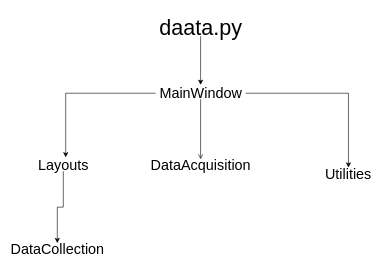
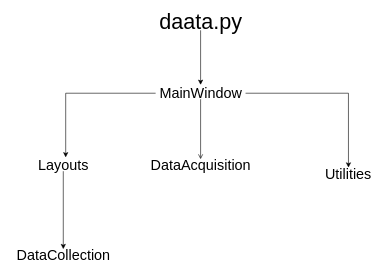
(201, 27) -> (201, 21)
(57, 249) -> (63, 255)
